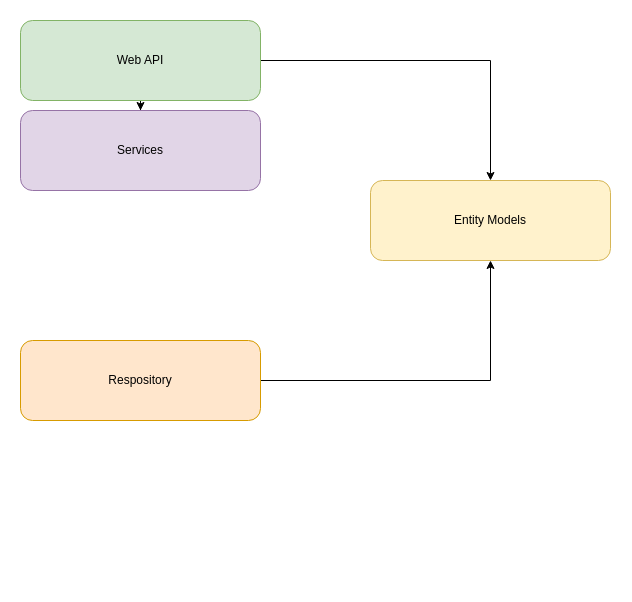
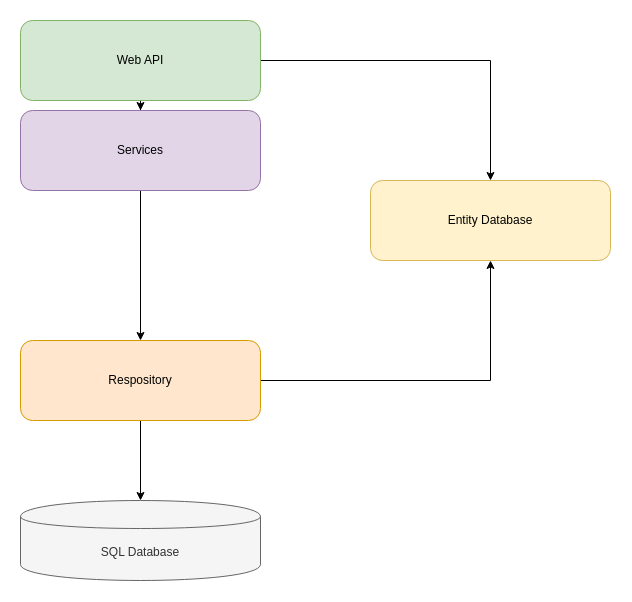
(491, 221) -> (491, 221)
none -> (141, 262)
none -> (141, 457)
none -> (141, 541)
